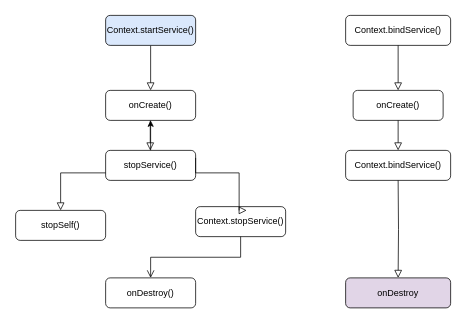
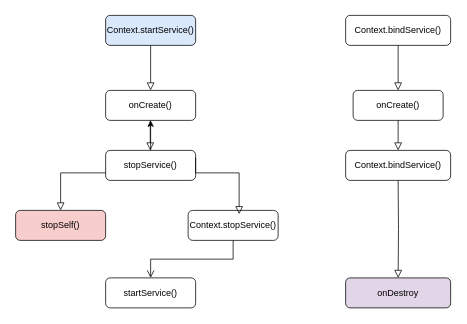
(240, 222) -> (233, 225)
(60, 225) -> (60, 225)
(150, 293) -> (150, 293)
